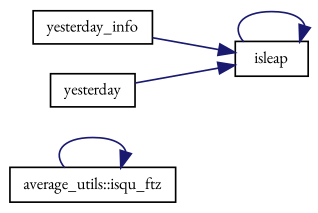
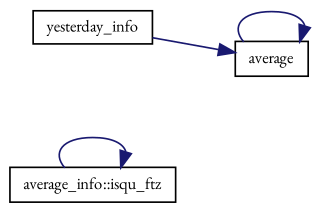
(272, 59) -> (272, 59)
(93, 90) -> none
(93, 185) -> (93, 185)
